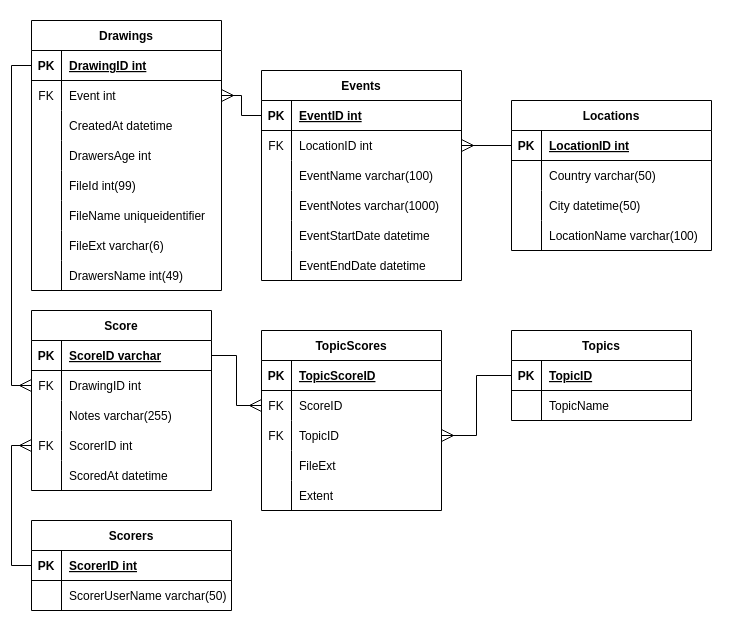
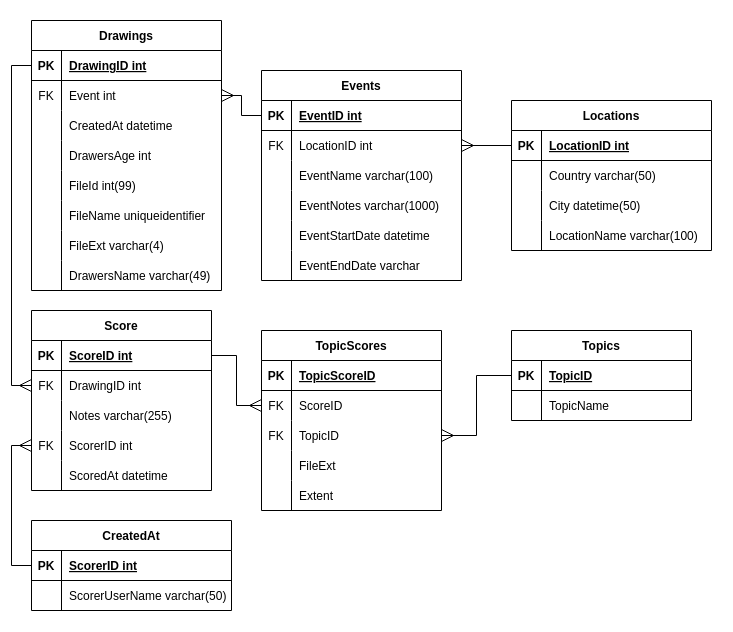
(125, 246) -> (125, 246)
(366, 266) -> (365, 266)
(130, 276) -> (145, 276)
(118, 356) -> (103, 356)
(131, 536) -> (131, 536)
